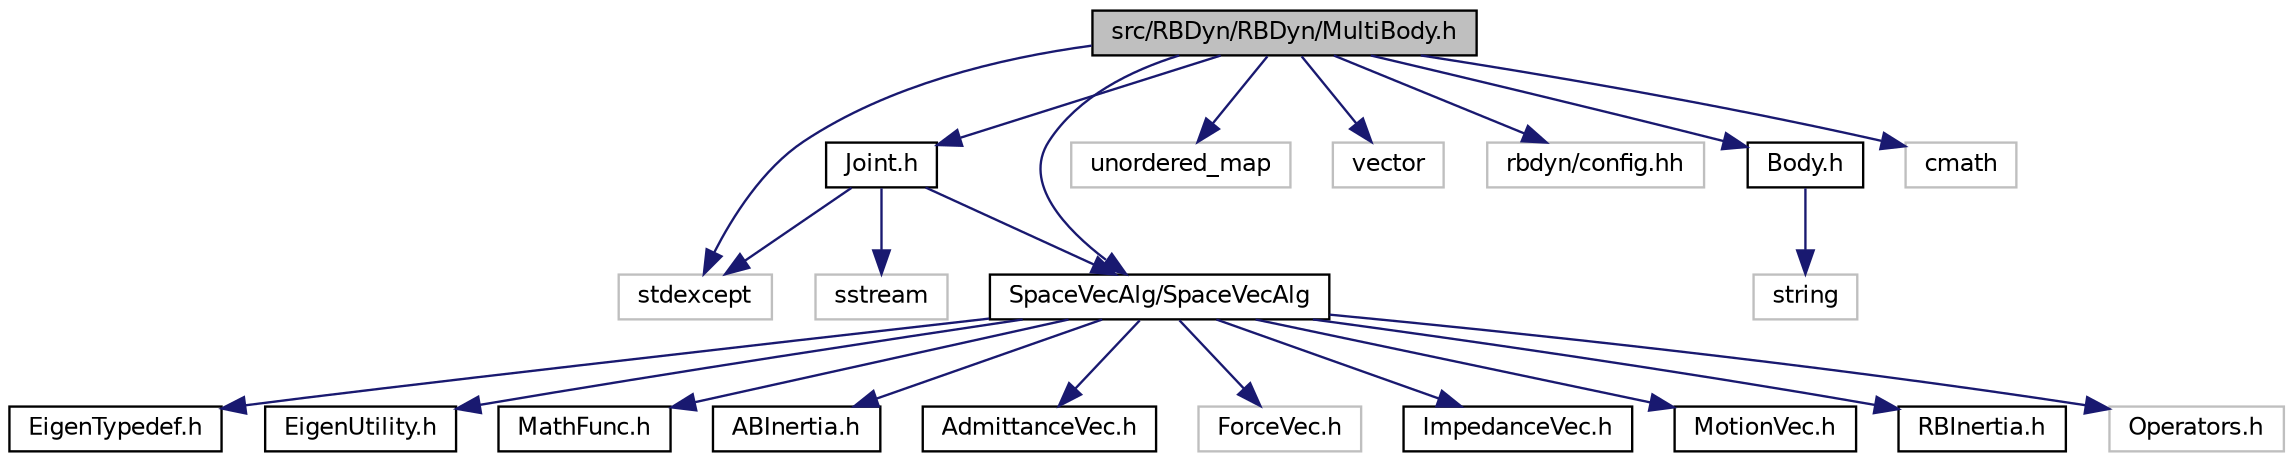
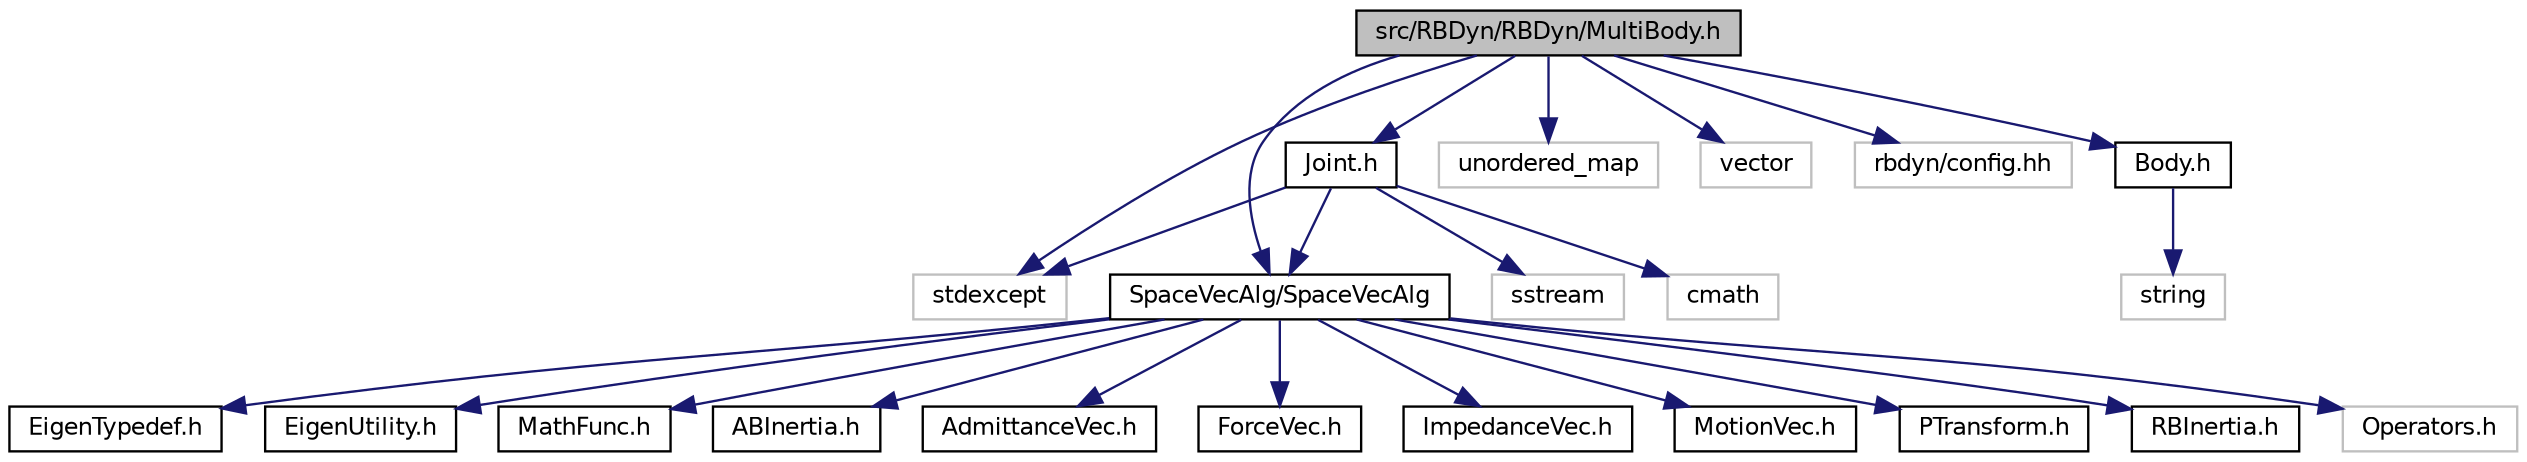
(1652, 94) -> (1521, 227)
(1280, 429) -> (1280, 429)
none -> (1994, 429)
